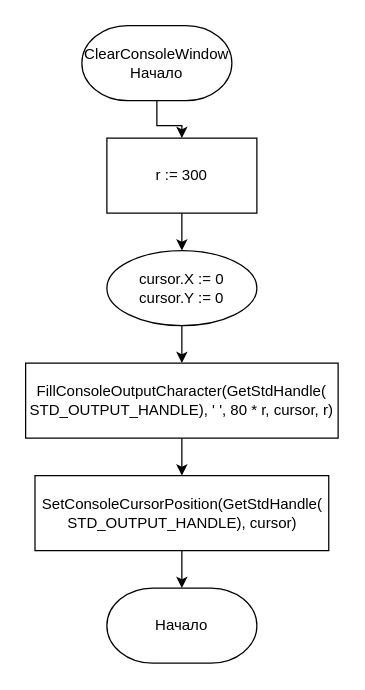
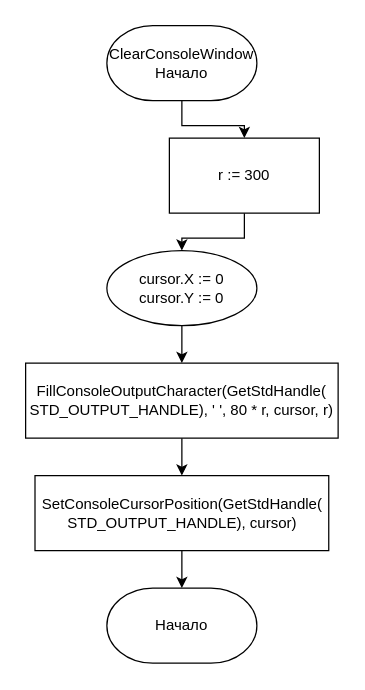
(157, 63) -> (182, 63)
(182, 176) -> (244, 176)
